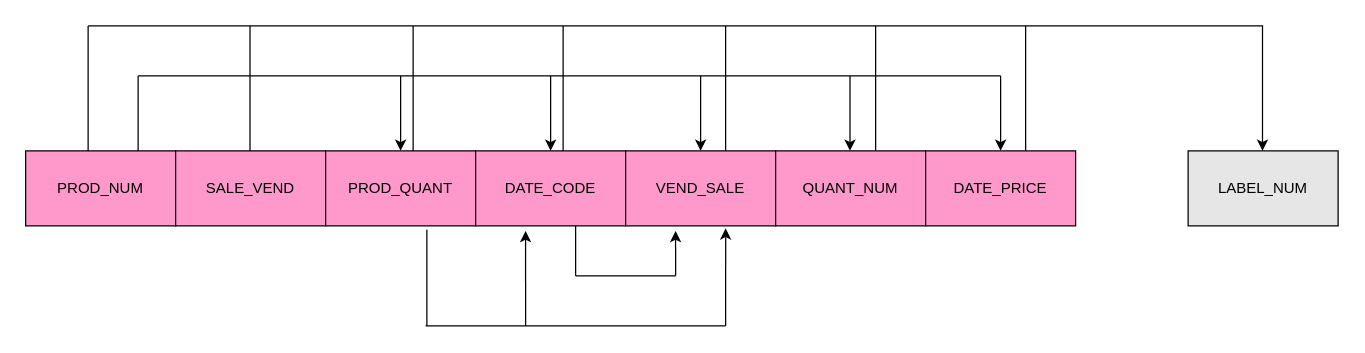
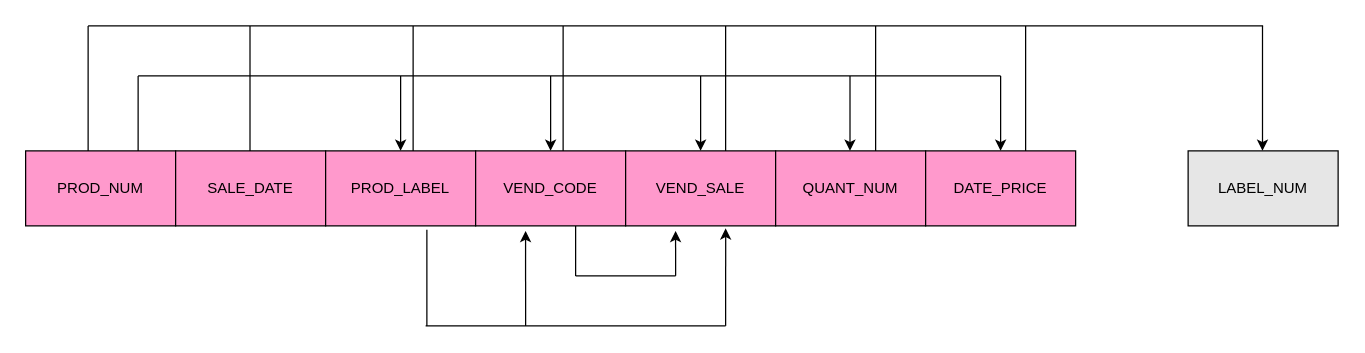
(251, 188) -> (251, 188)
(401, 188) -> (401, 188)
(551, 188) -> (551, 188)
